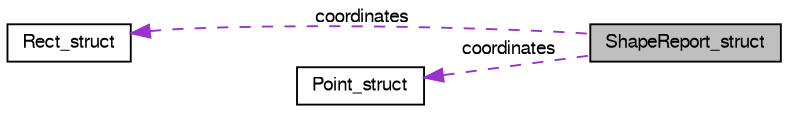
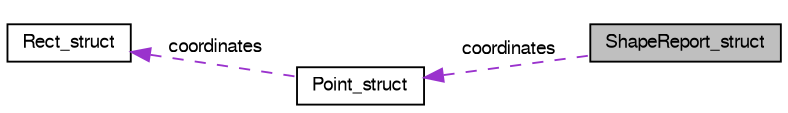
(370, 26) -> (224, 66)
